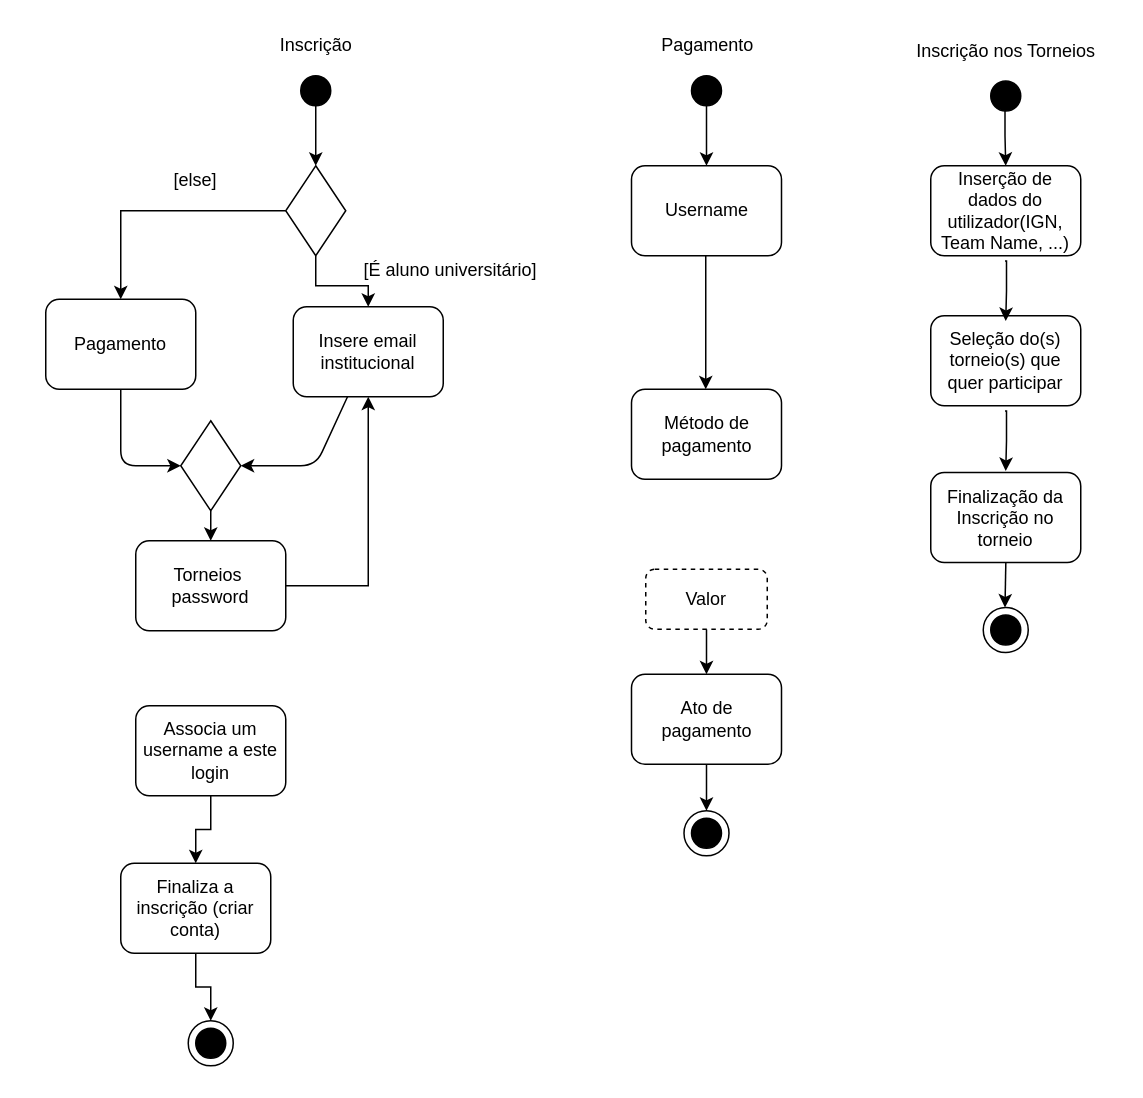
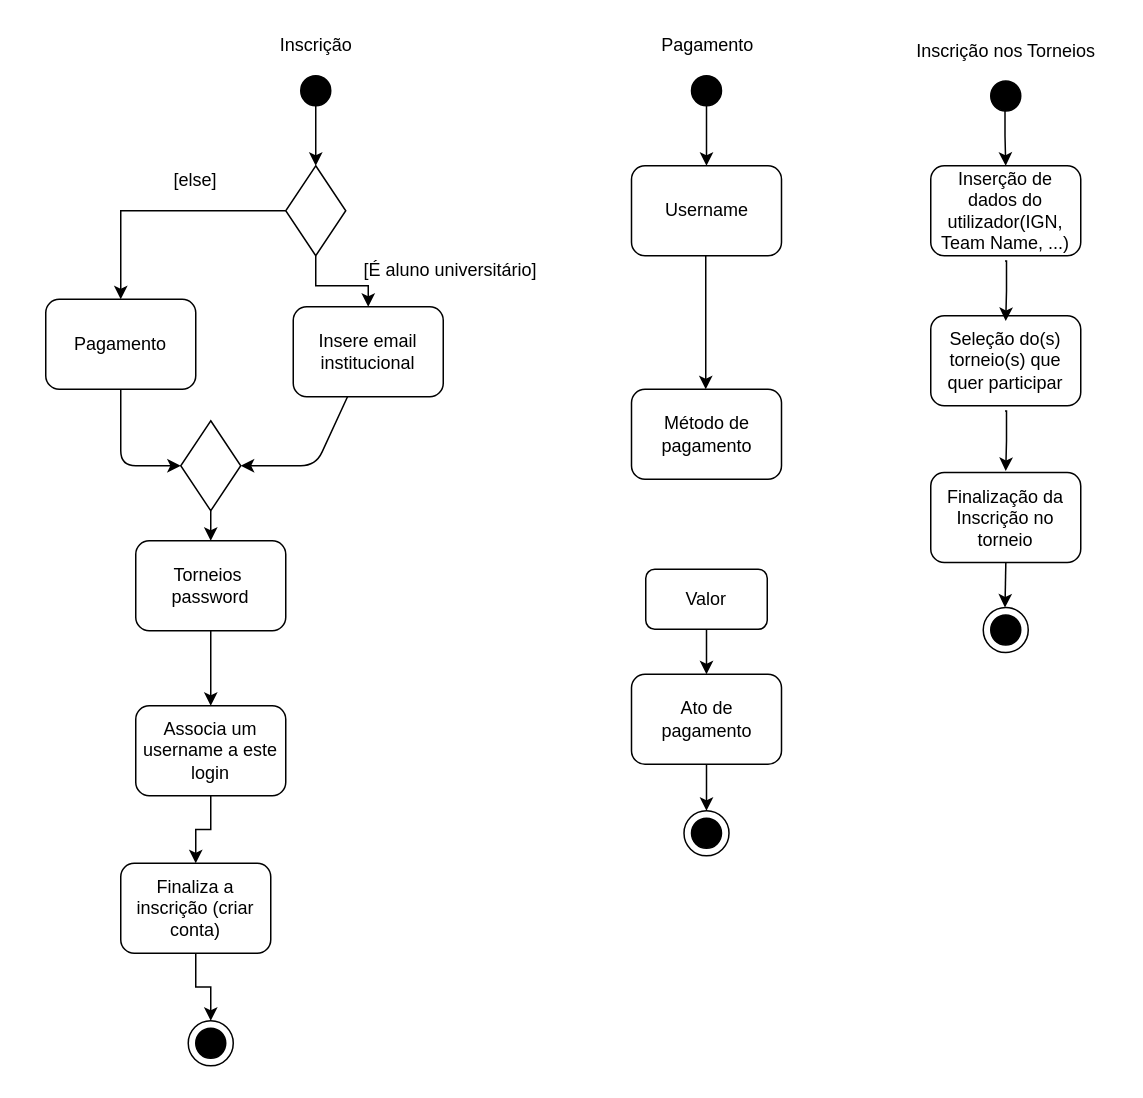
(368, 538) -> (211, 663)
(707, 599) -> (707, 599)
